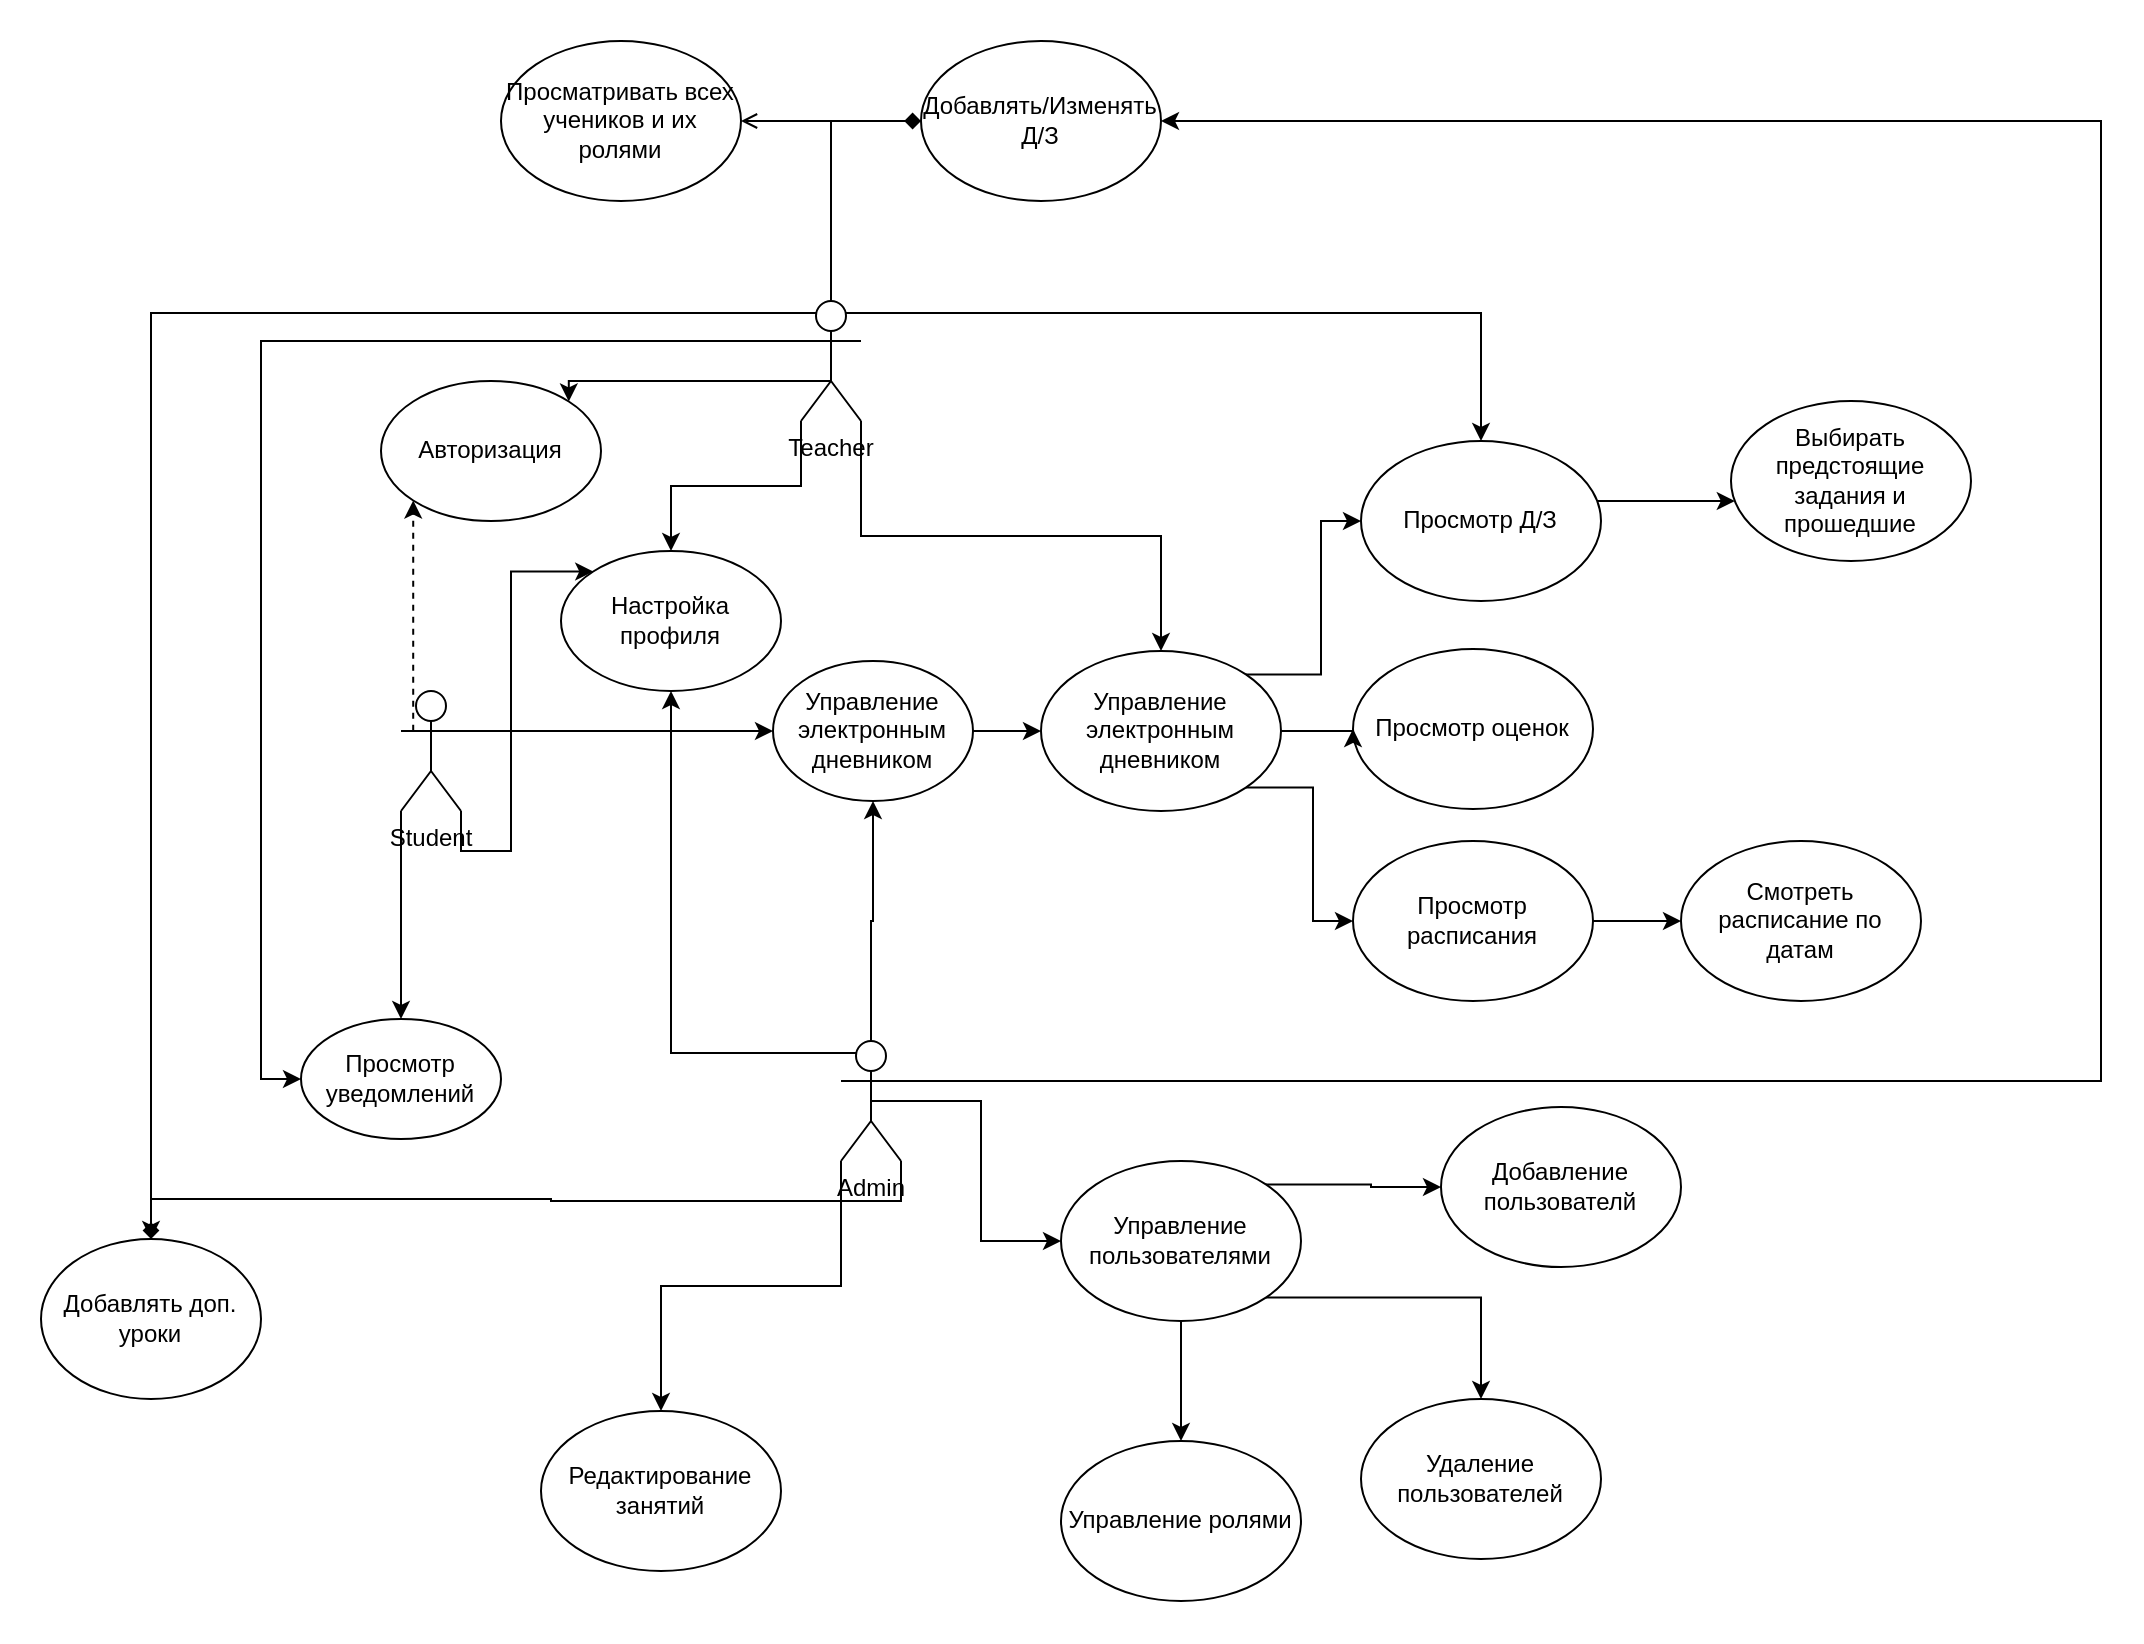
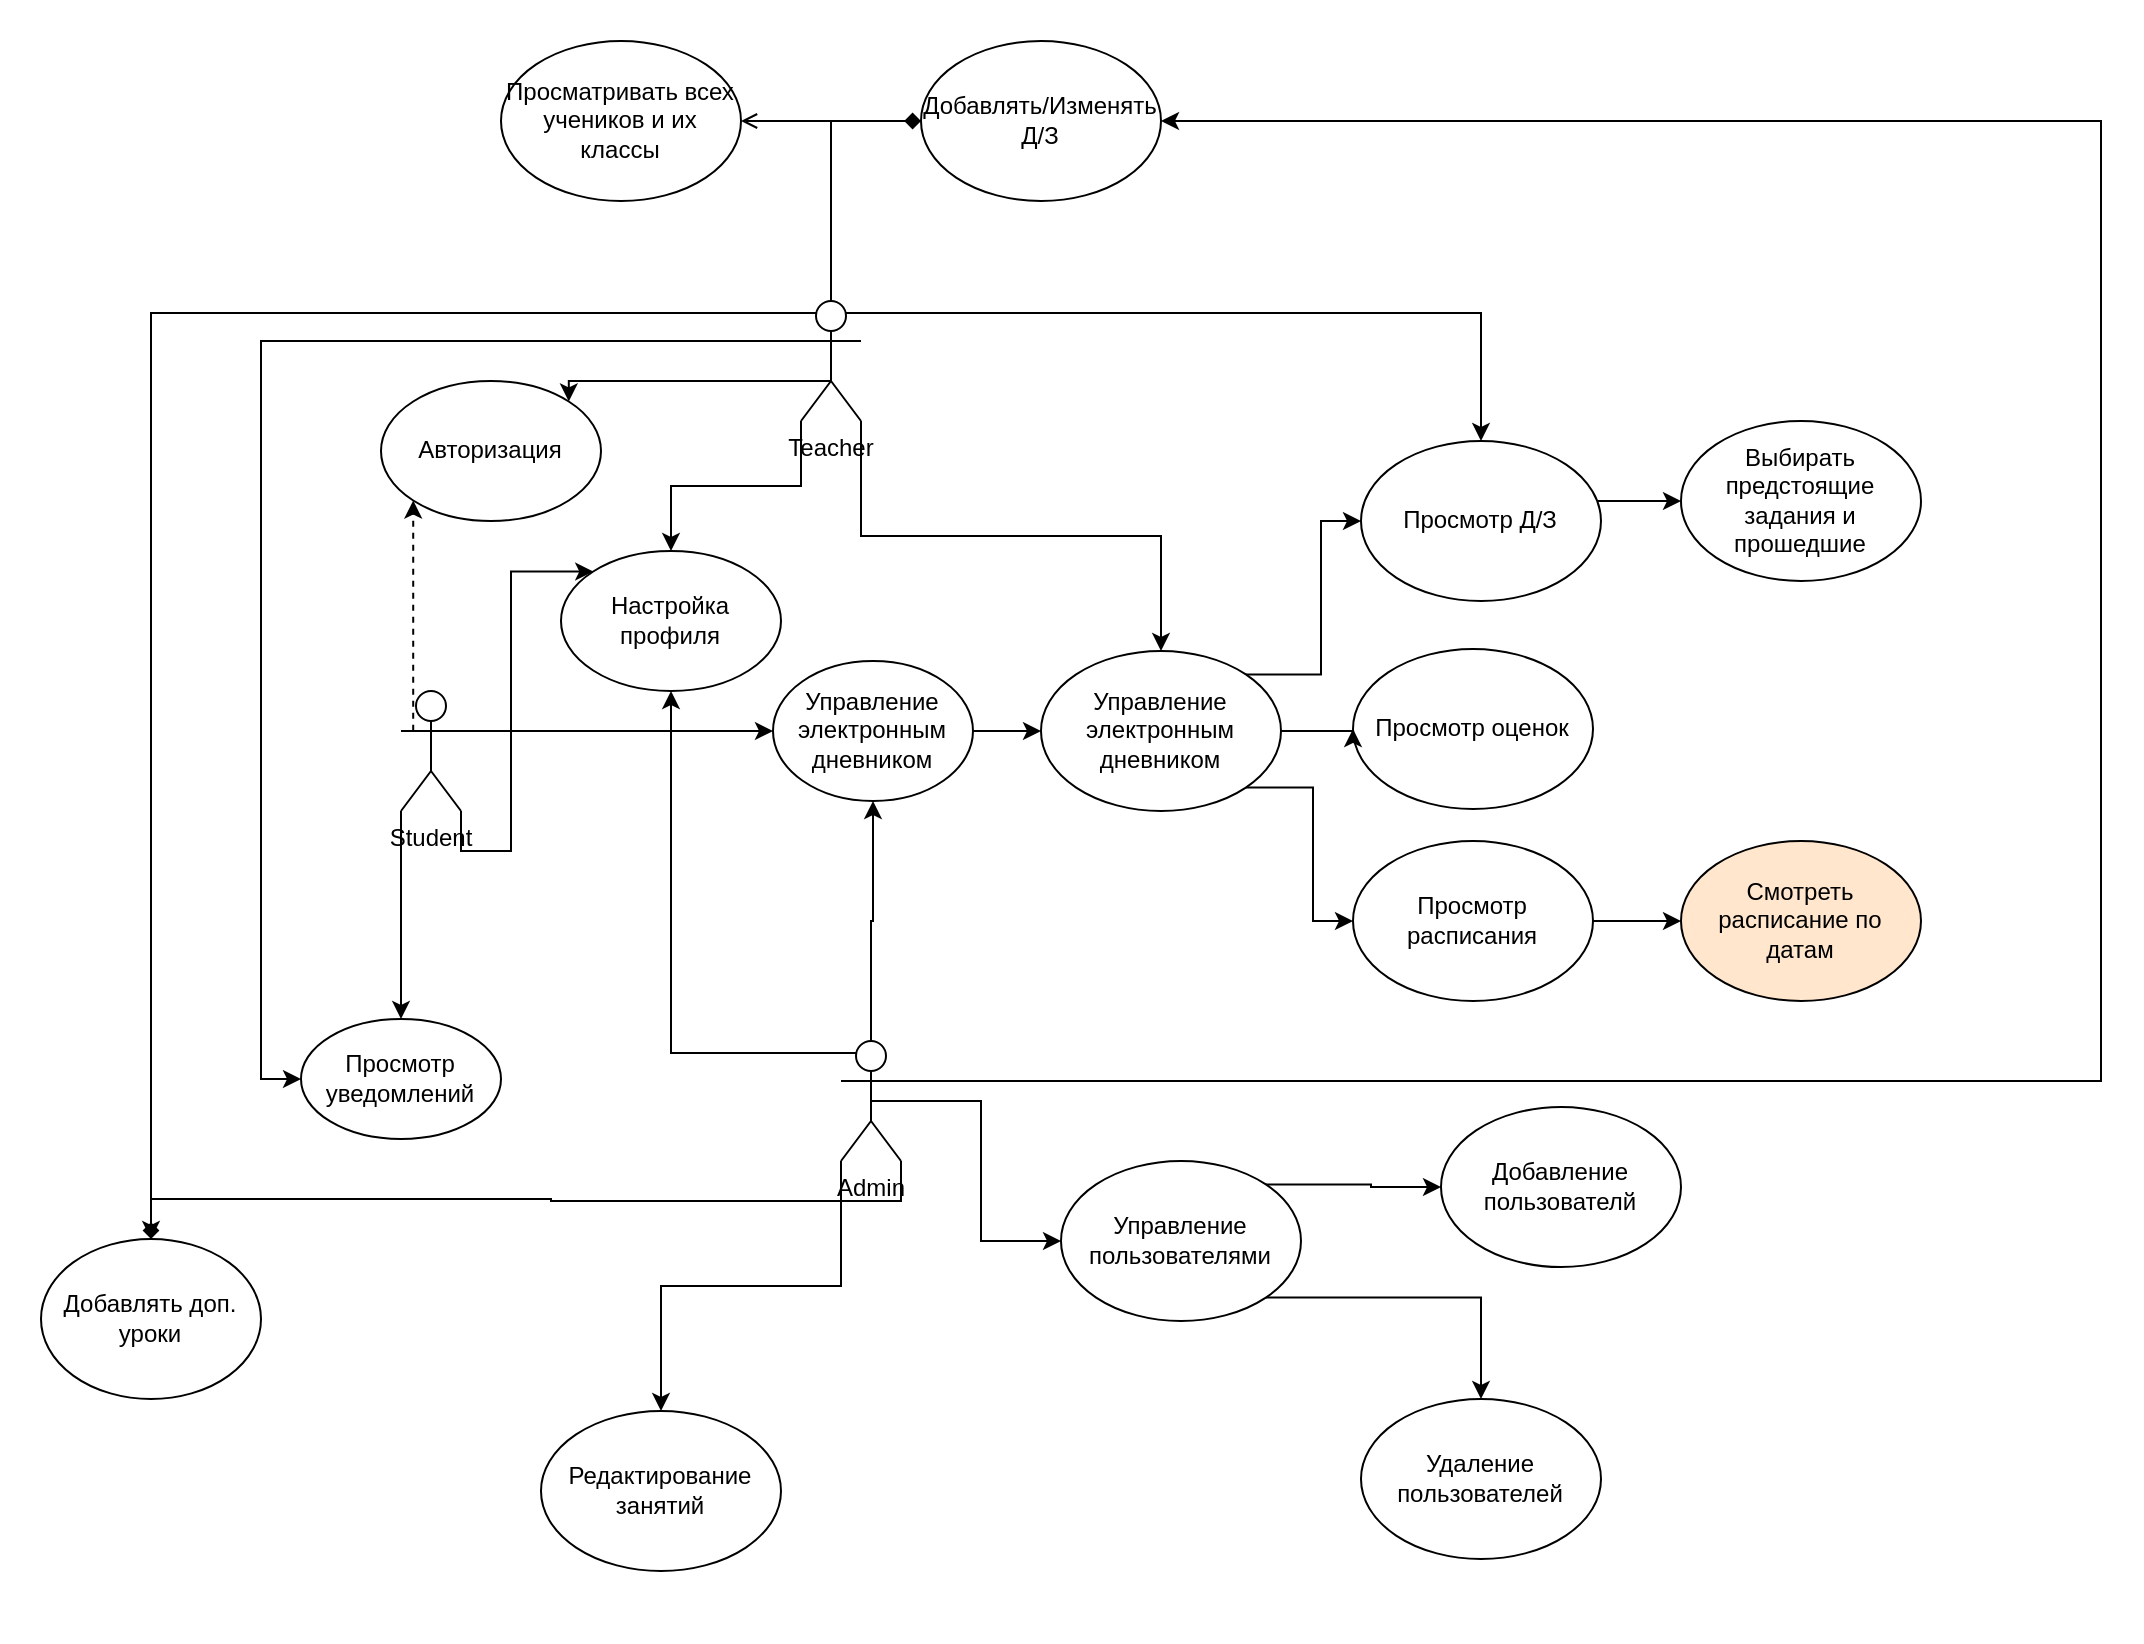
(621, 121) -> (621, 121)
(1851, 481) -> (1801, 501)
(1801, 921) -> (1801, 921)
(1181, 1374) -> none
(1181, 1521) -> none
